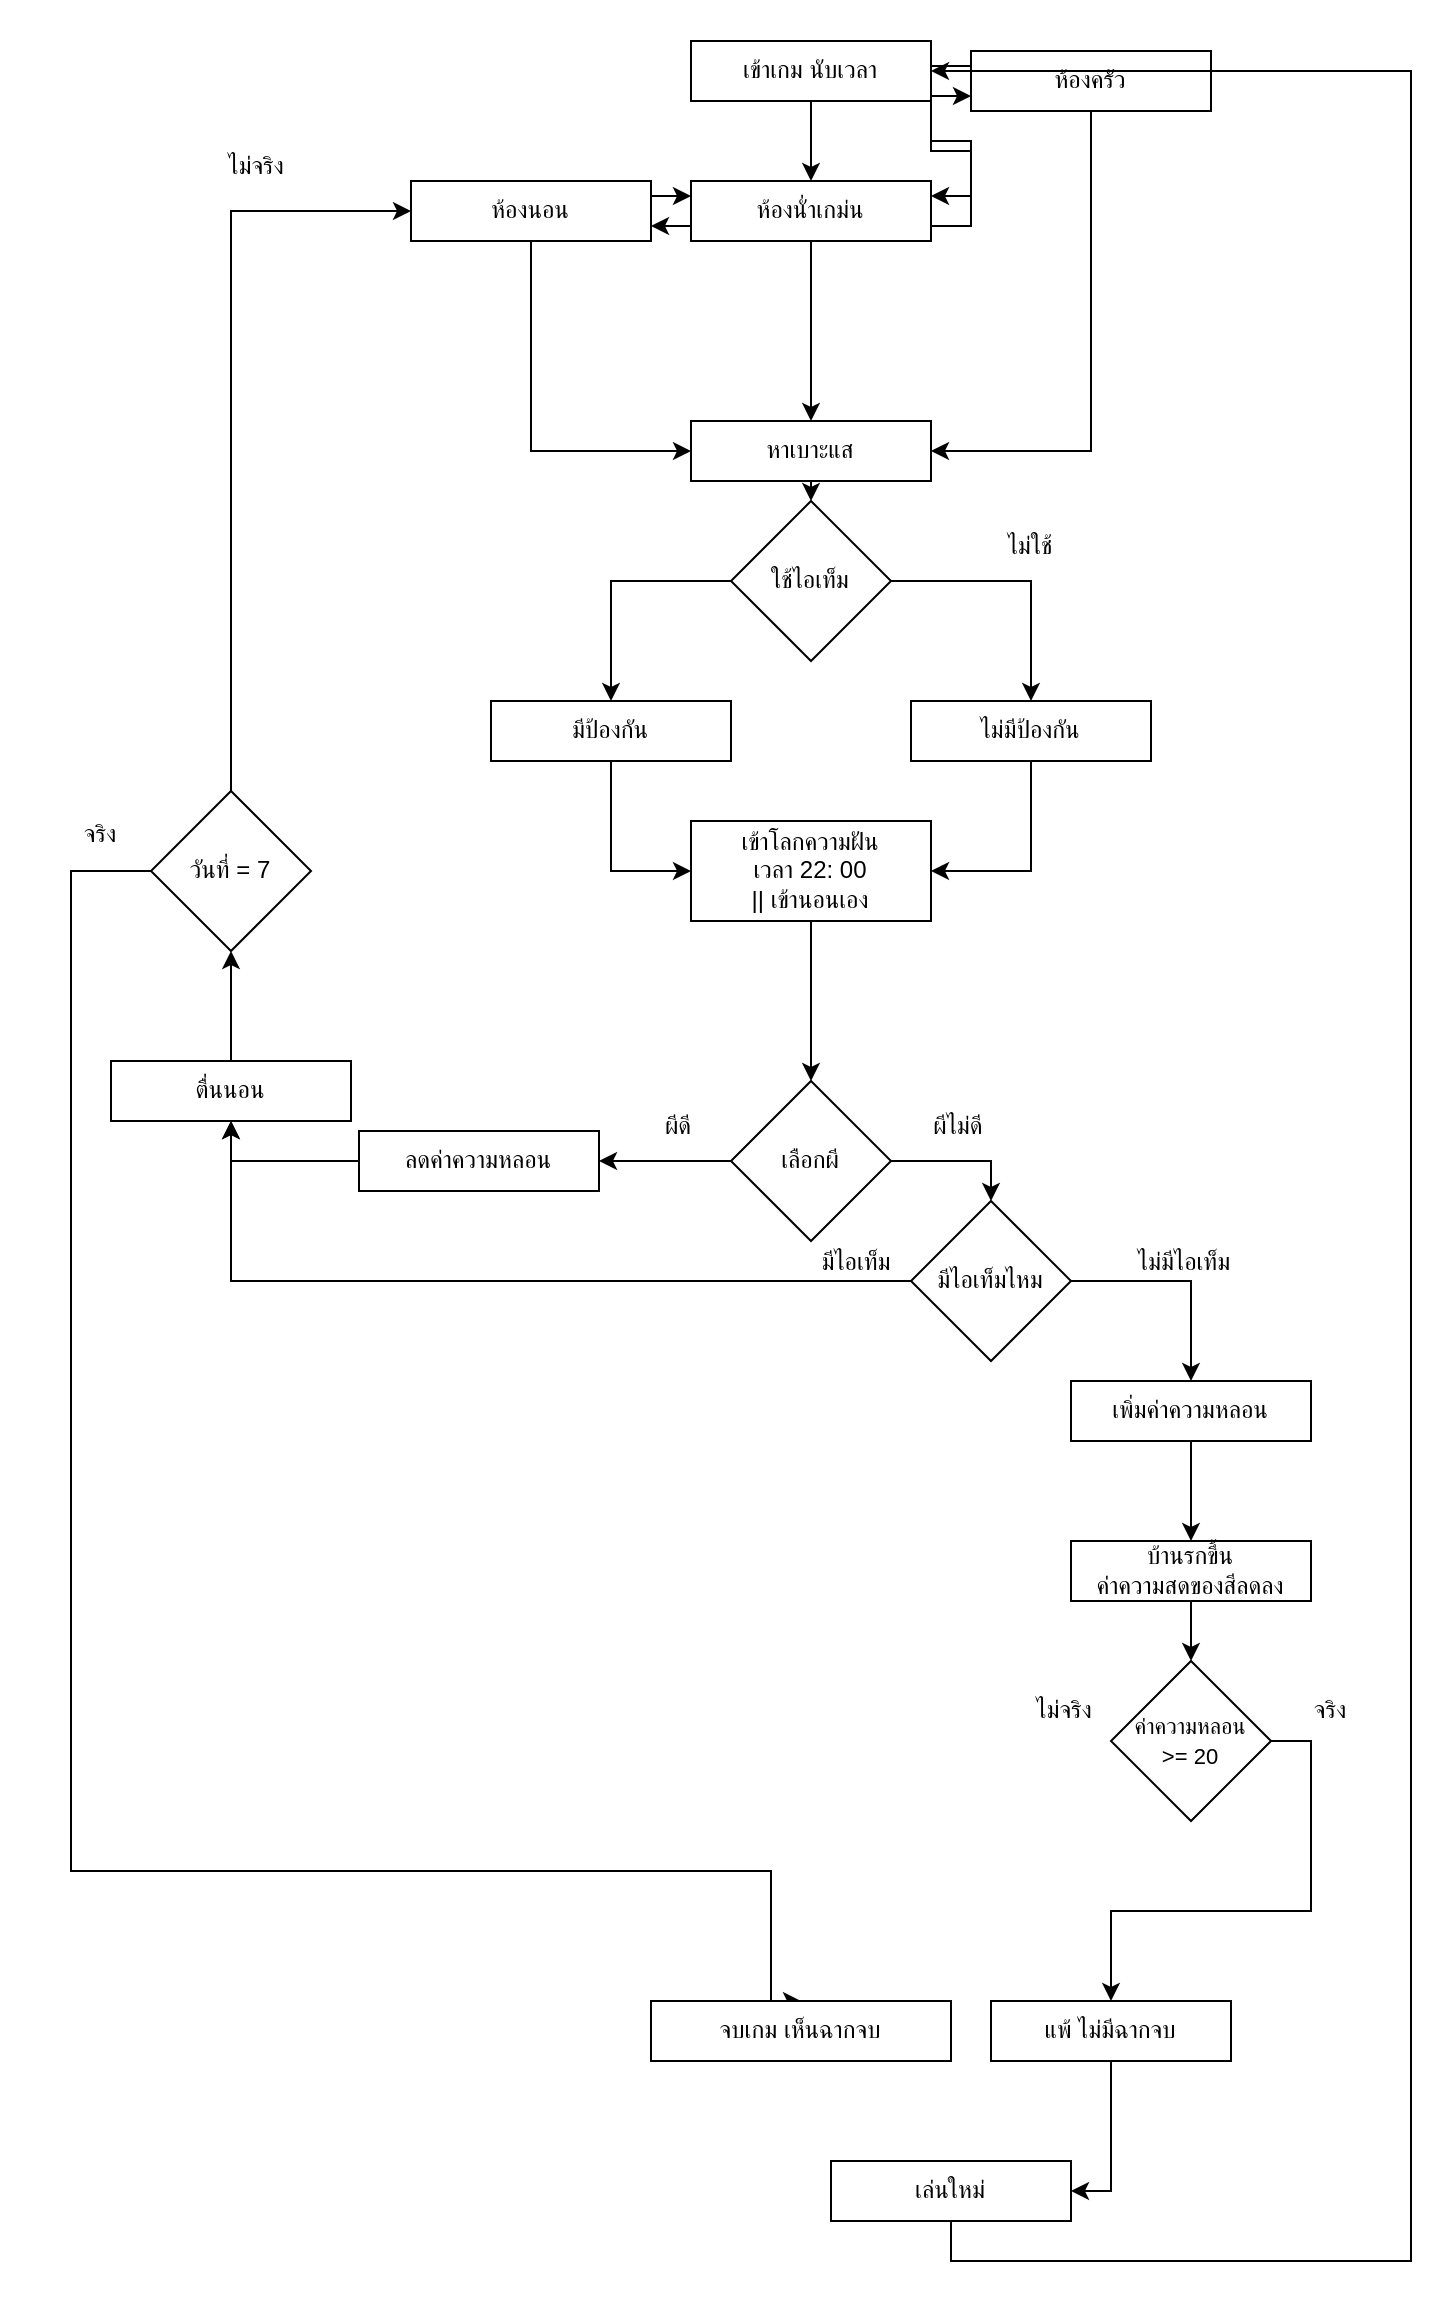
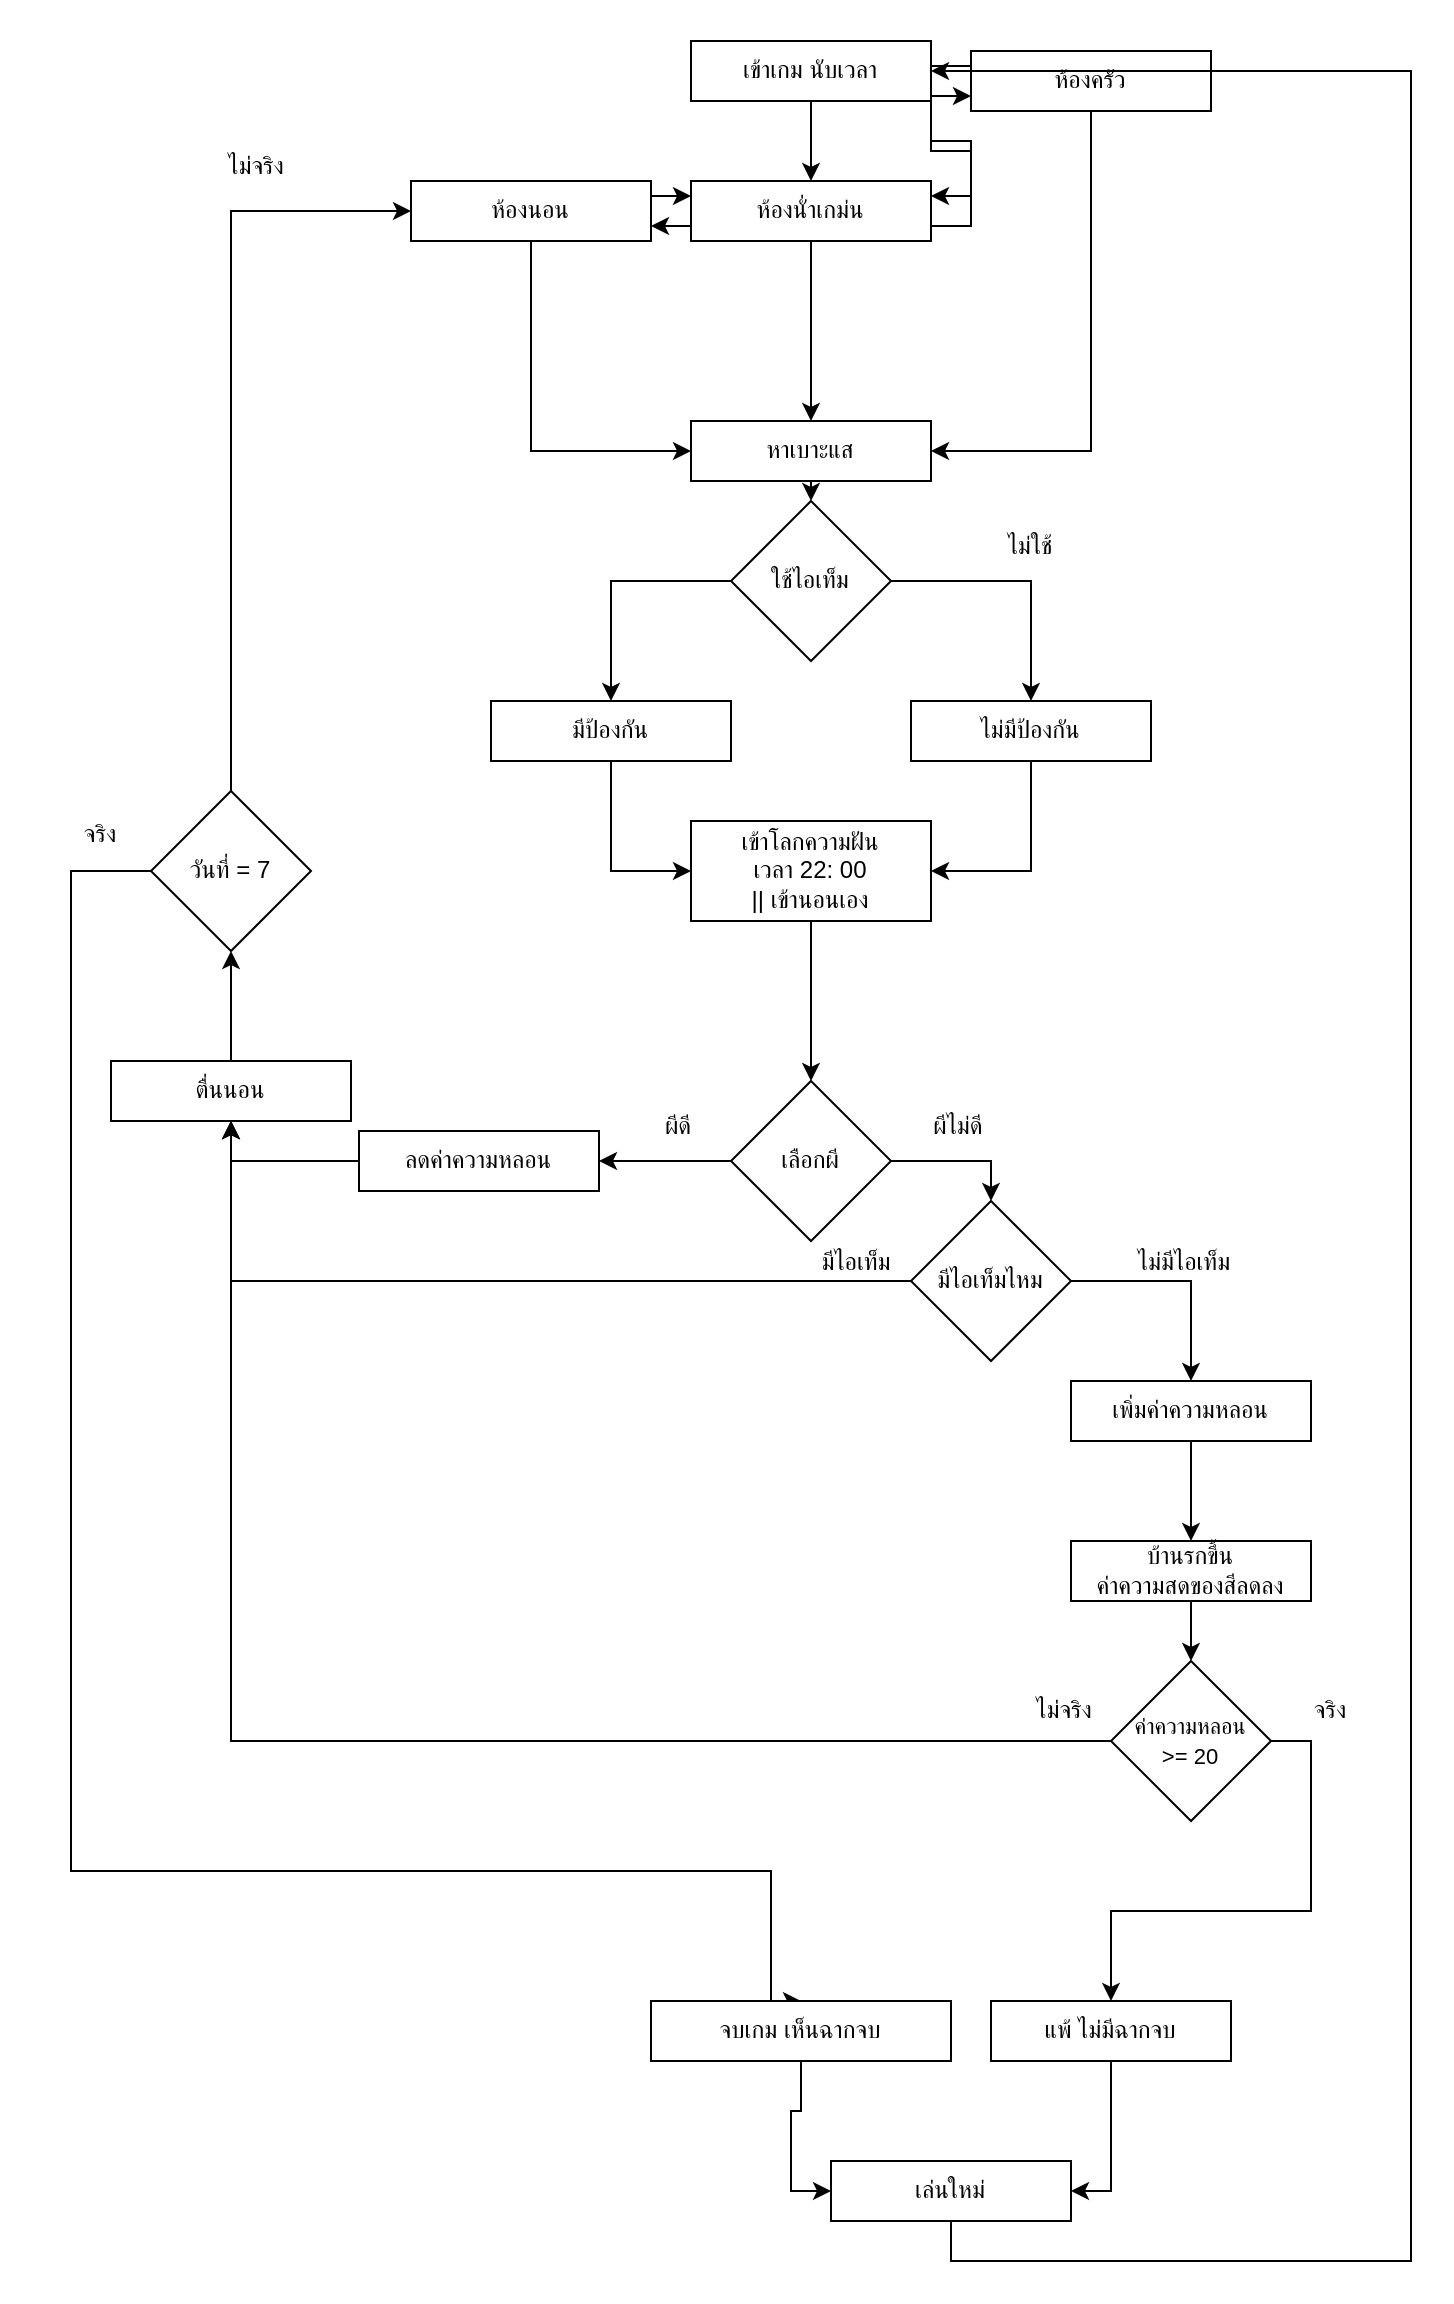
none -> (443, 1741)
none -> (791, 2134)
